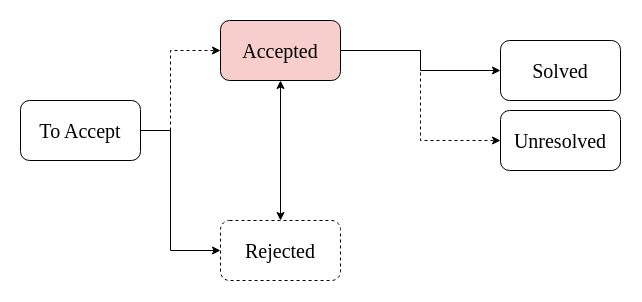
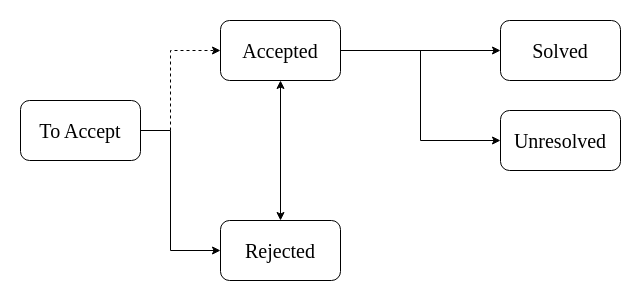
(281, 51) -> (281, 51)
(561, 71) -> (561, 51)
(422, 141) -> (422, 141)
(281, 251) -> (281, 251)
